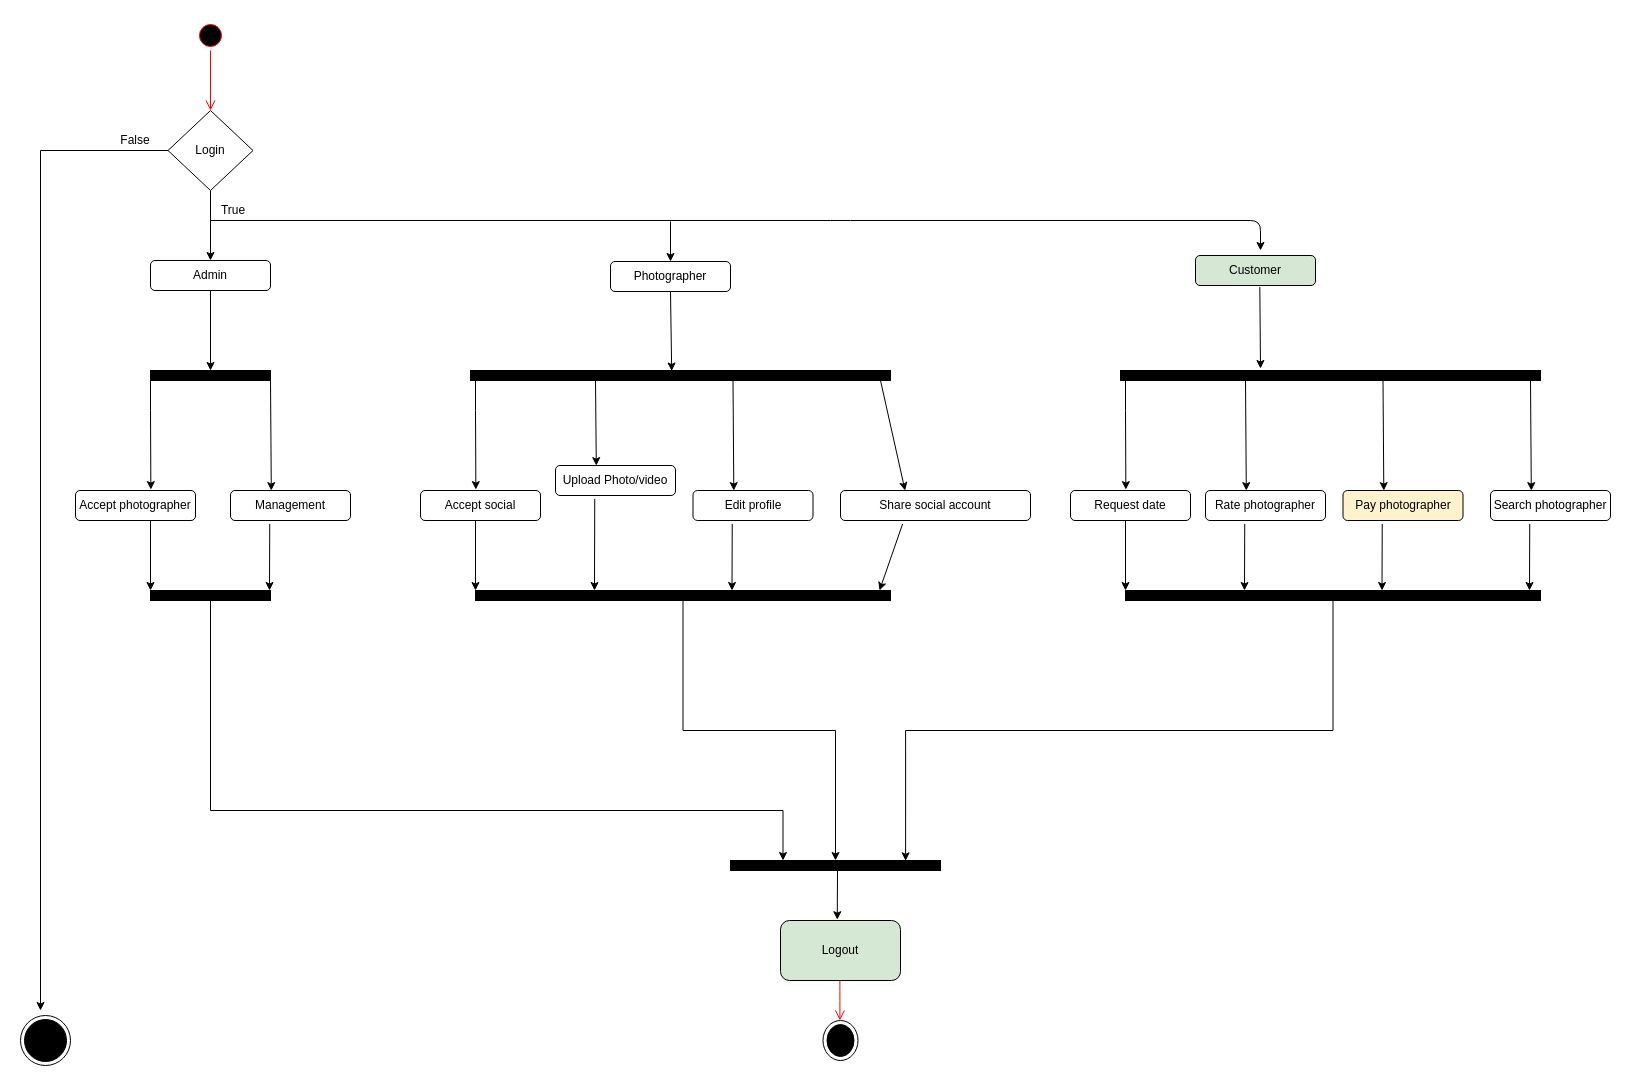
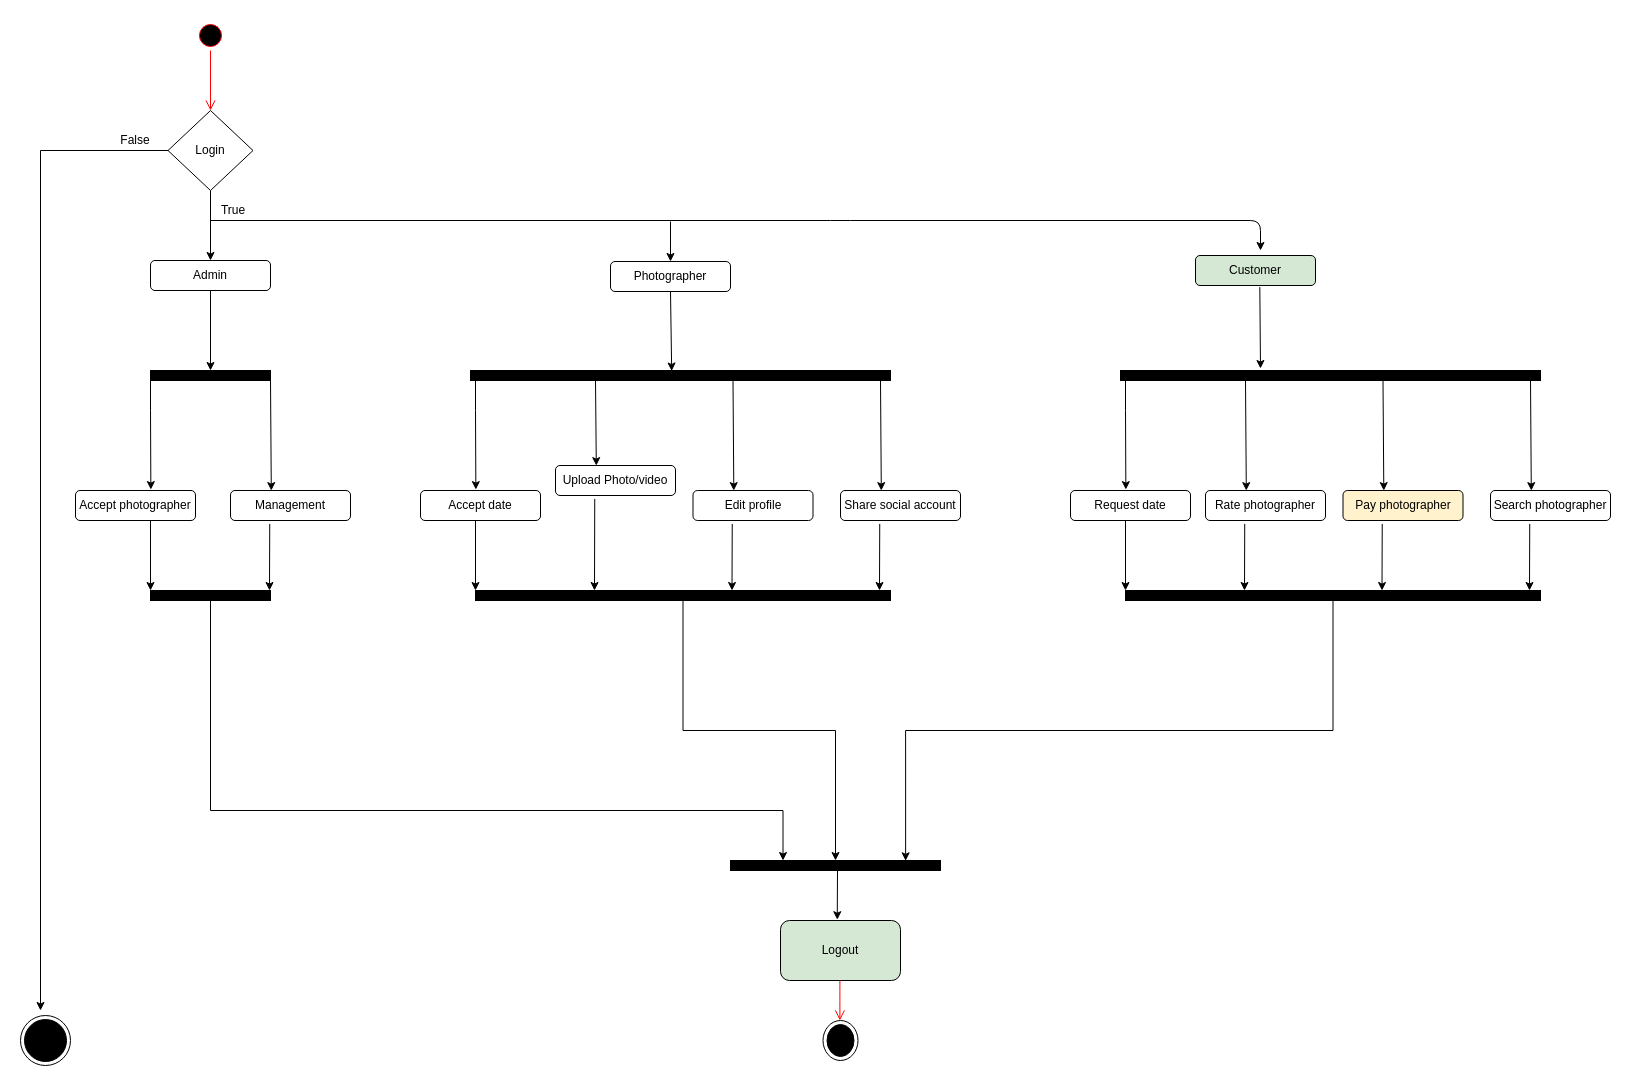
(481, 506) -> (481, 506)
(936, 506) -> (901, 506)
